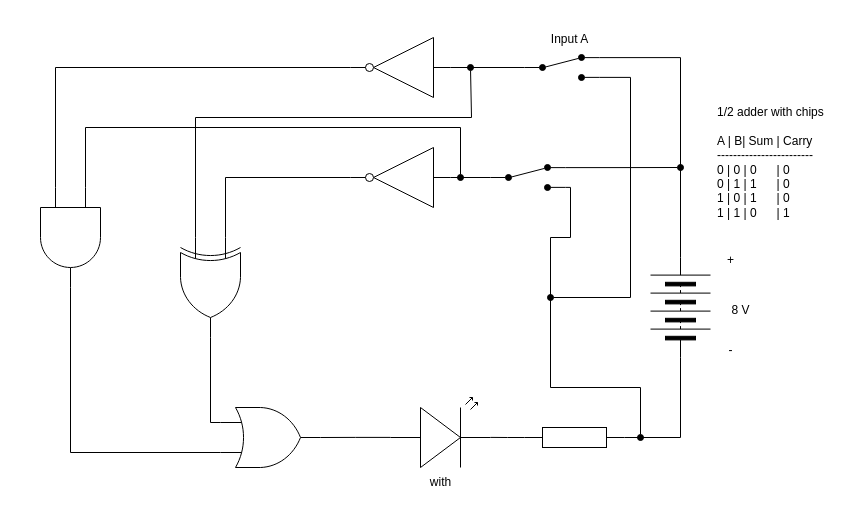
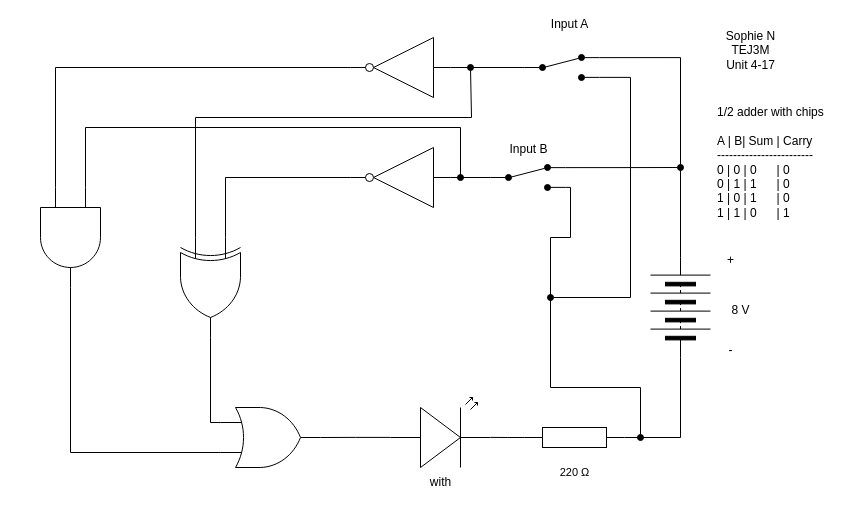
(570, 40) -> (570, 25)
none -> (751, 51)
none -> (528, 150)
none -> (575, 473)
